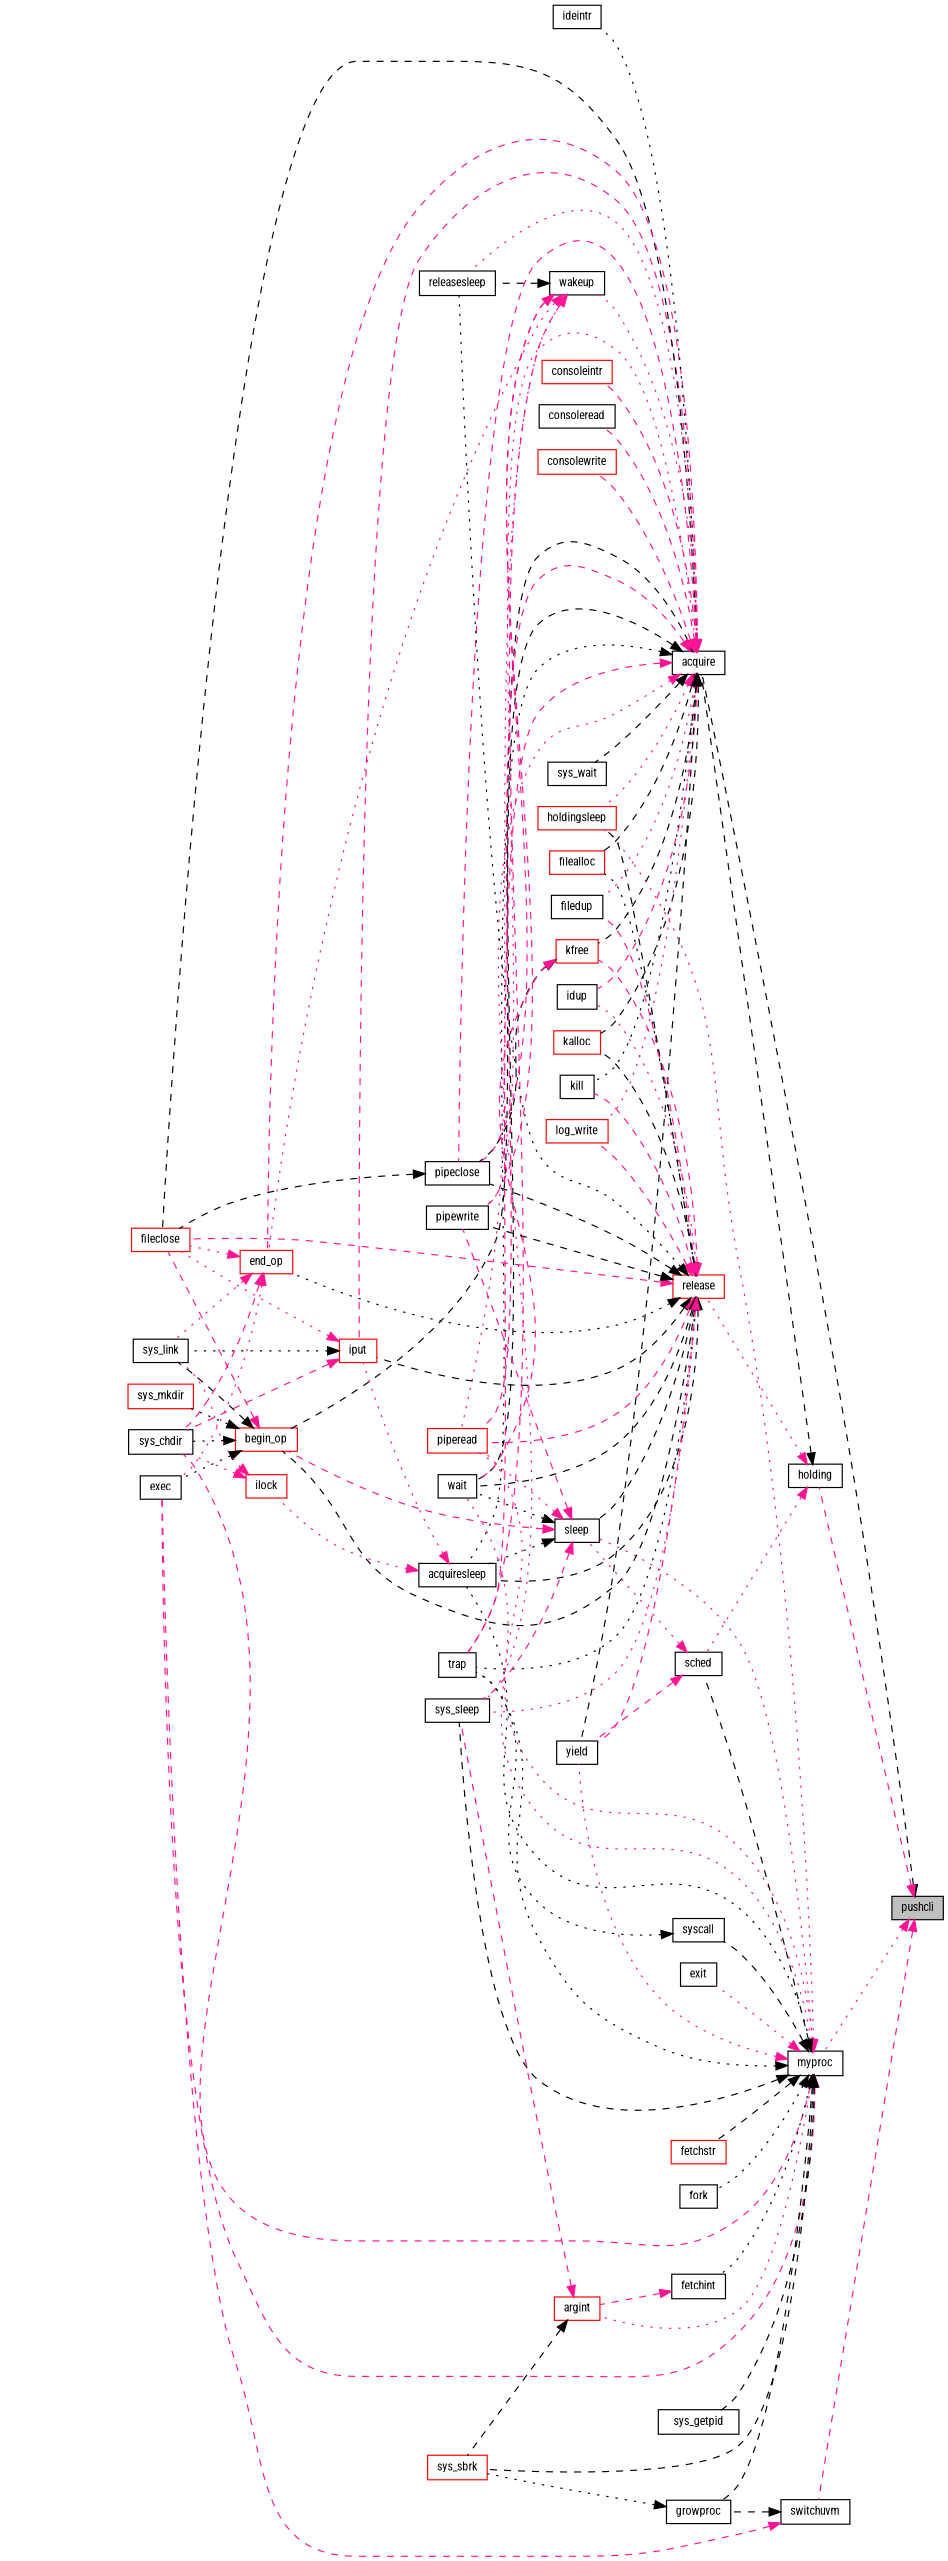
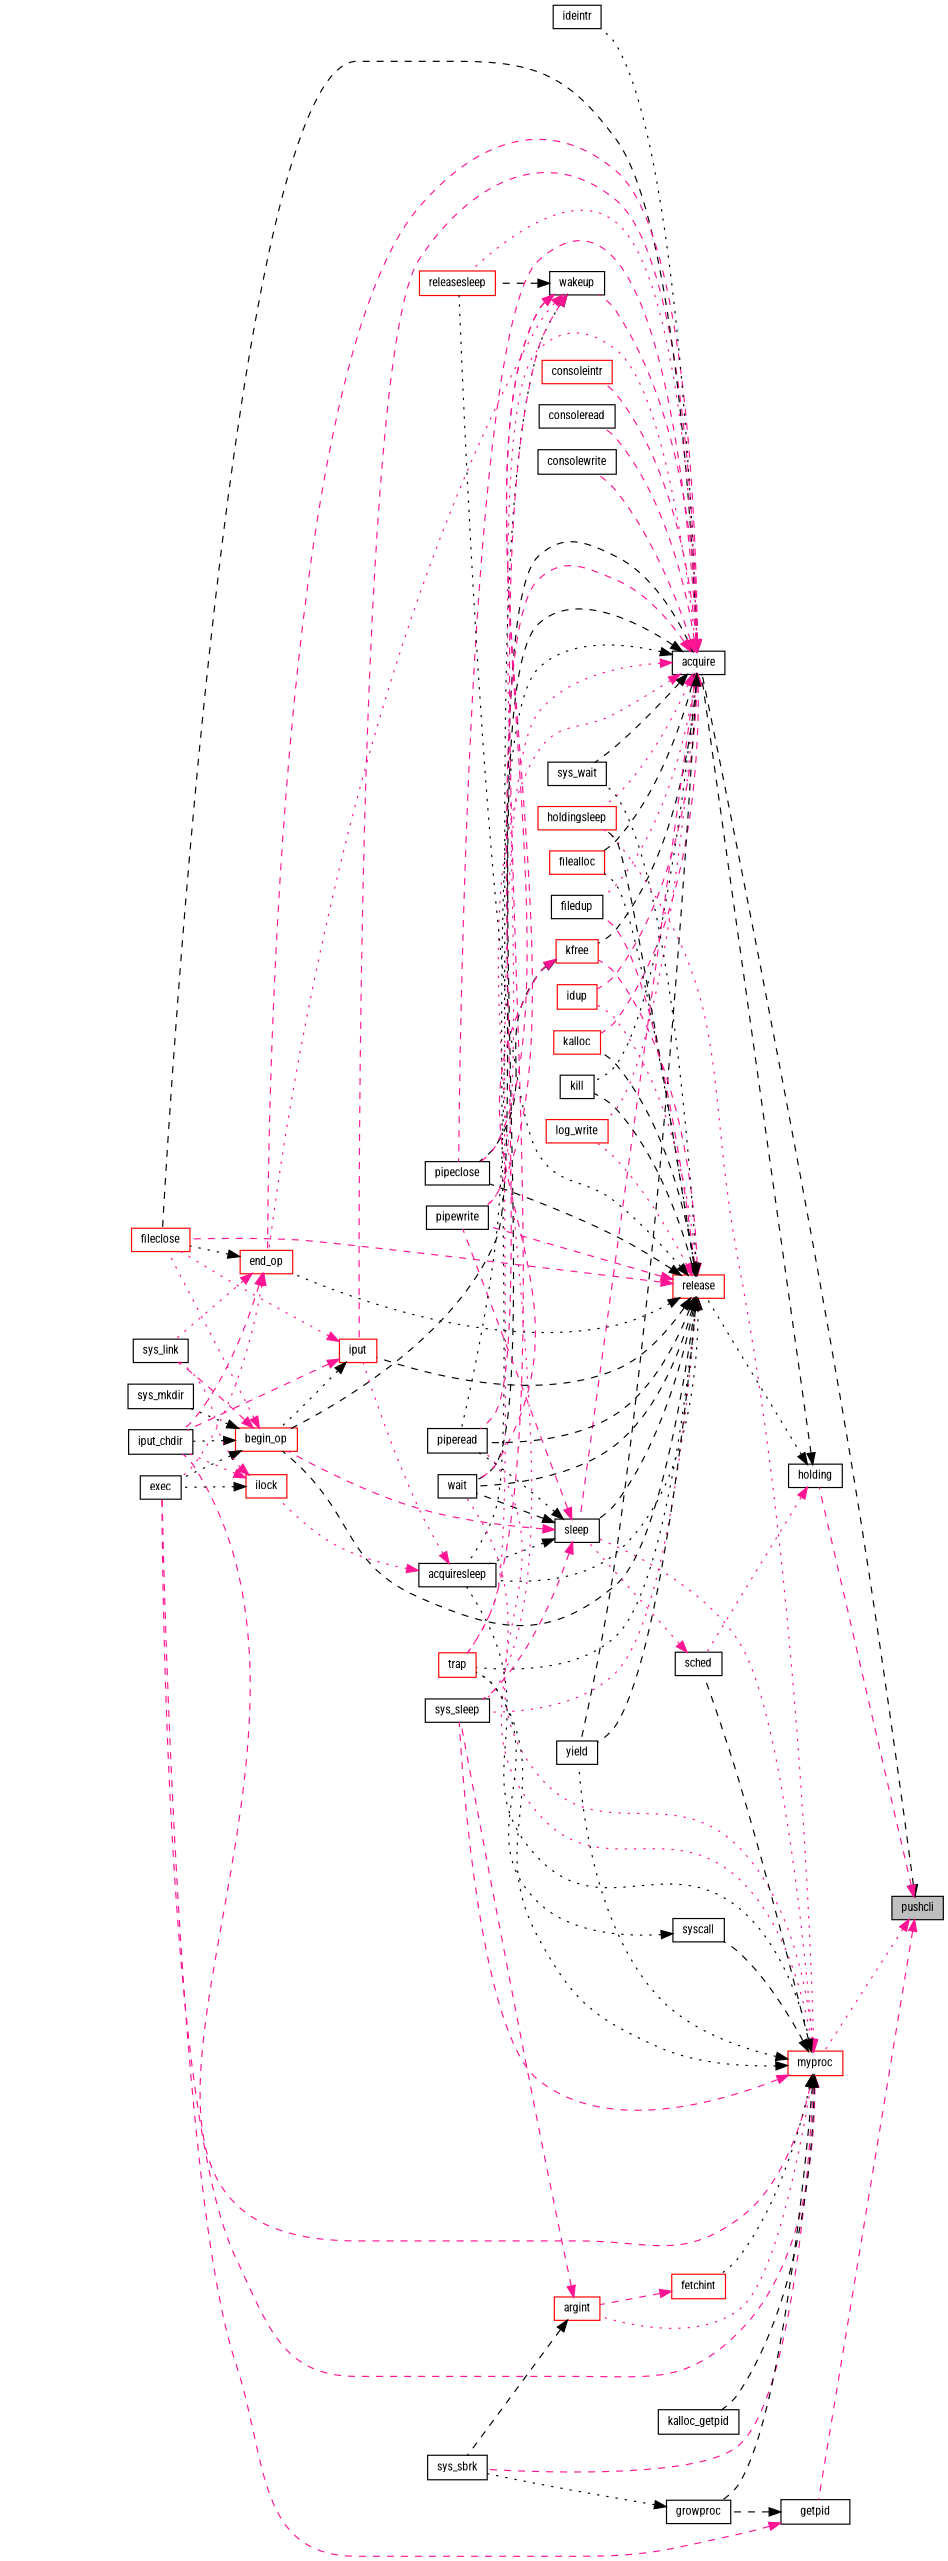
(457, 283) -> (457, 283)
(663, 414) -> (663, 414)
(577, 462) -> (577, 462)
(505, 865) -> (505, 865)
(680, 870) -> (680, 870)
(577, 997) -> (577, 997)
none -> (678, 1055)
none -> (640, 1082)
(505, 1117) -> (505, 1117)
(652, 1161) -> (652, 1161)
(293, 1188) -> none
(648, 1199) -> (648, 1199)
(209, 1250) -> (209, 1250)
(575, 1251) -> (575, 1251)
(211, 1334) -> (211, 1334)
(258, 1351) -> (309, 1400)
(749, 1368) -> (749, 1368)
(161, 1396) -> (161, 1396)
(220, 1397) -> (220, 1397)
(614, 1415) -> (614, 1415)
(457, 1441) -> (457, 1441)
(161, 1442) -> (161, 1442)
(518, 1481) -> (518, 1481)
none -> (210, 1487)
(510, 1506) -> (510, 1506)
(637, 1531) -> (637, 1531)
(648, 1632) -> (648, 1632)
(457, 1665) -> (457, 1665)
(633, 1712) -> none
(626, 1949) -> (626, 1949)
(699, 1975) -> none
(508, 2028) -> (508, 2028)
(815, 2063) -> (815, 2063)
(699, 2152) -> none
(699, 2197) -> none
(699, 2286) -> (699, 2286)
(699, 2422) -> (699, 2422)
(754, 2424) -> (754, 2424)
(457, 2468) -> (457, 2468)
(815, 2512) -> (815, 2512)
